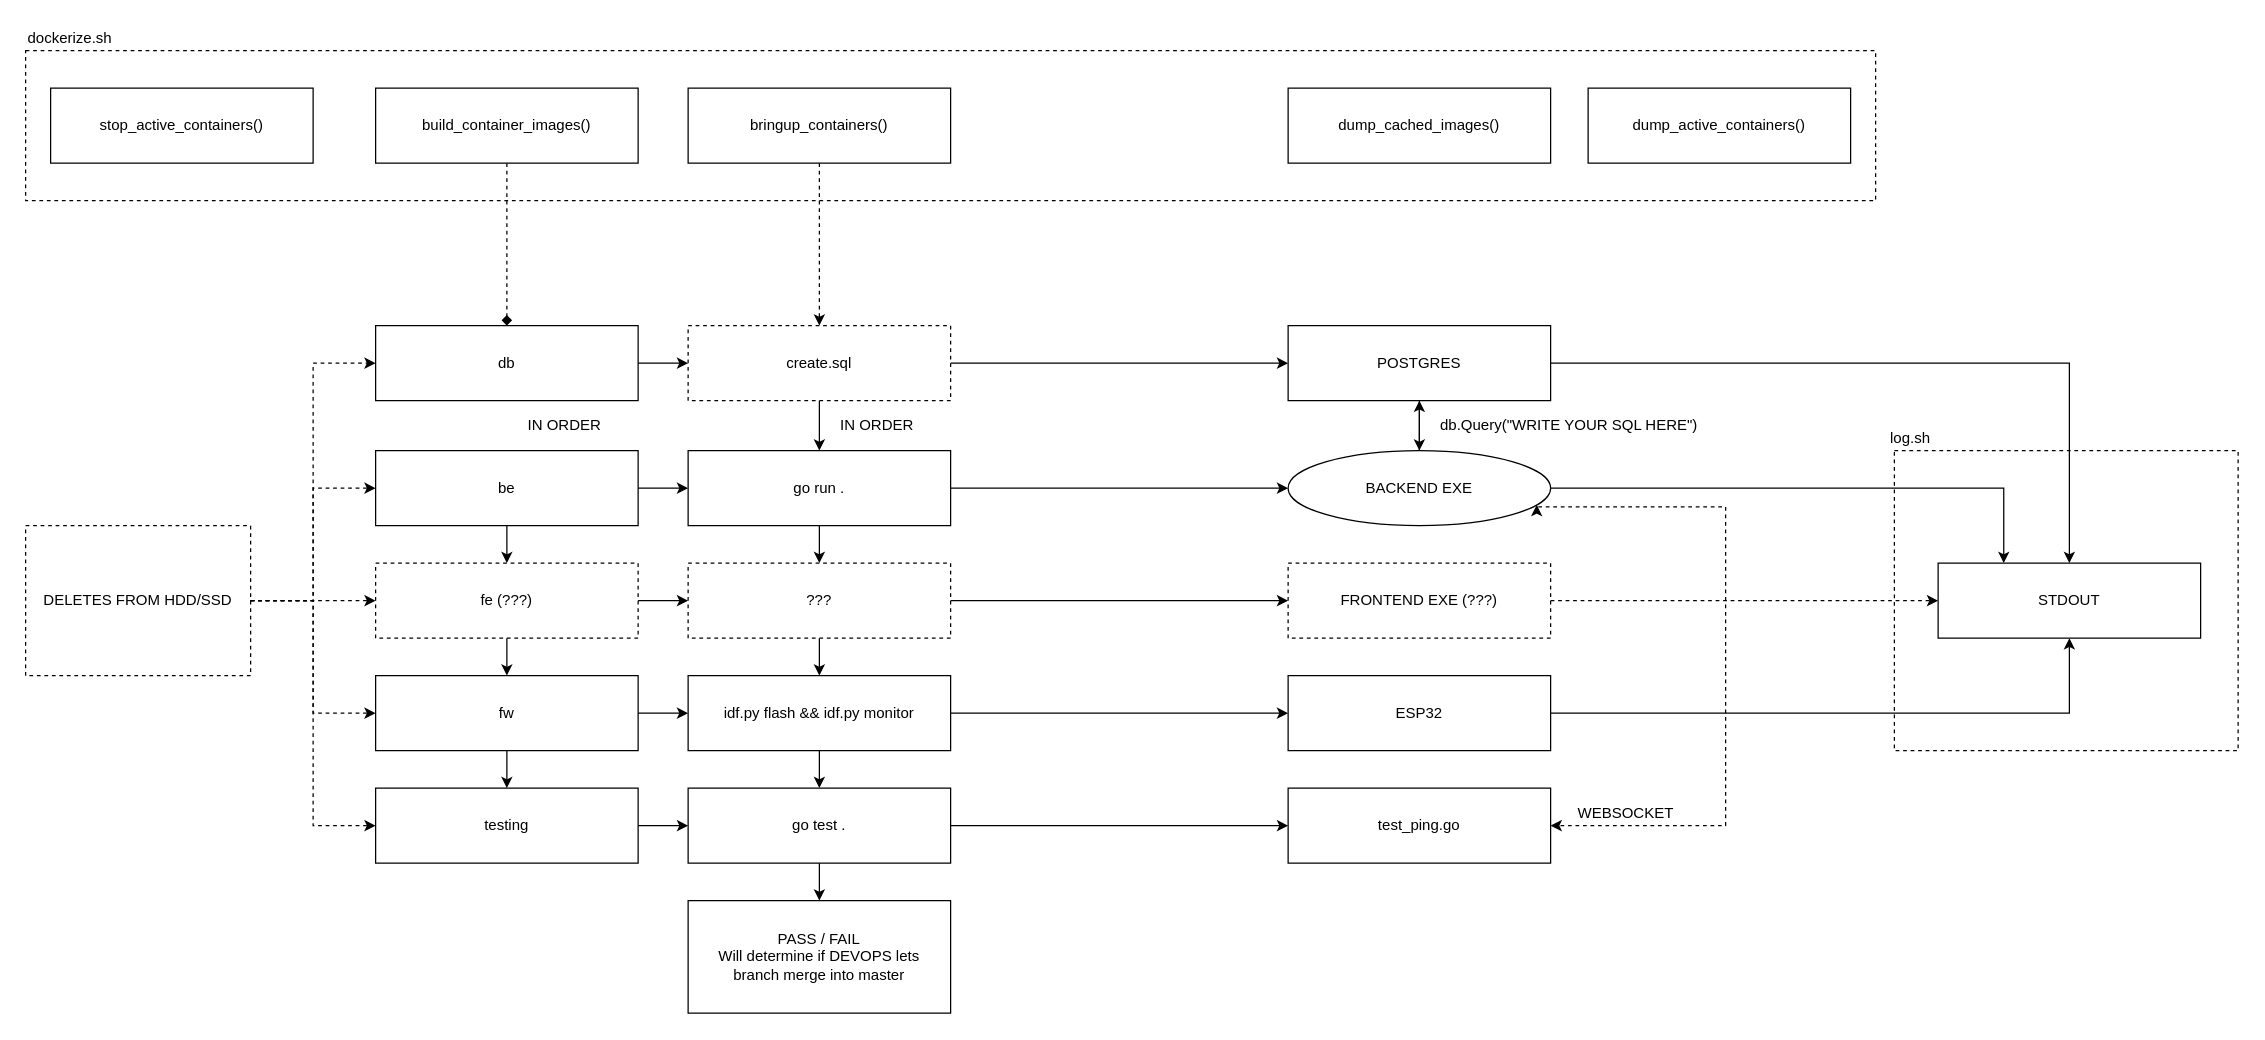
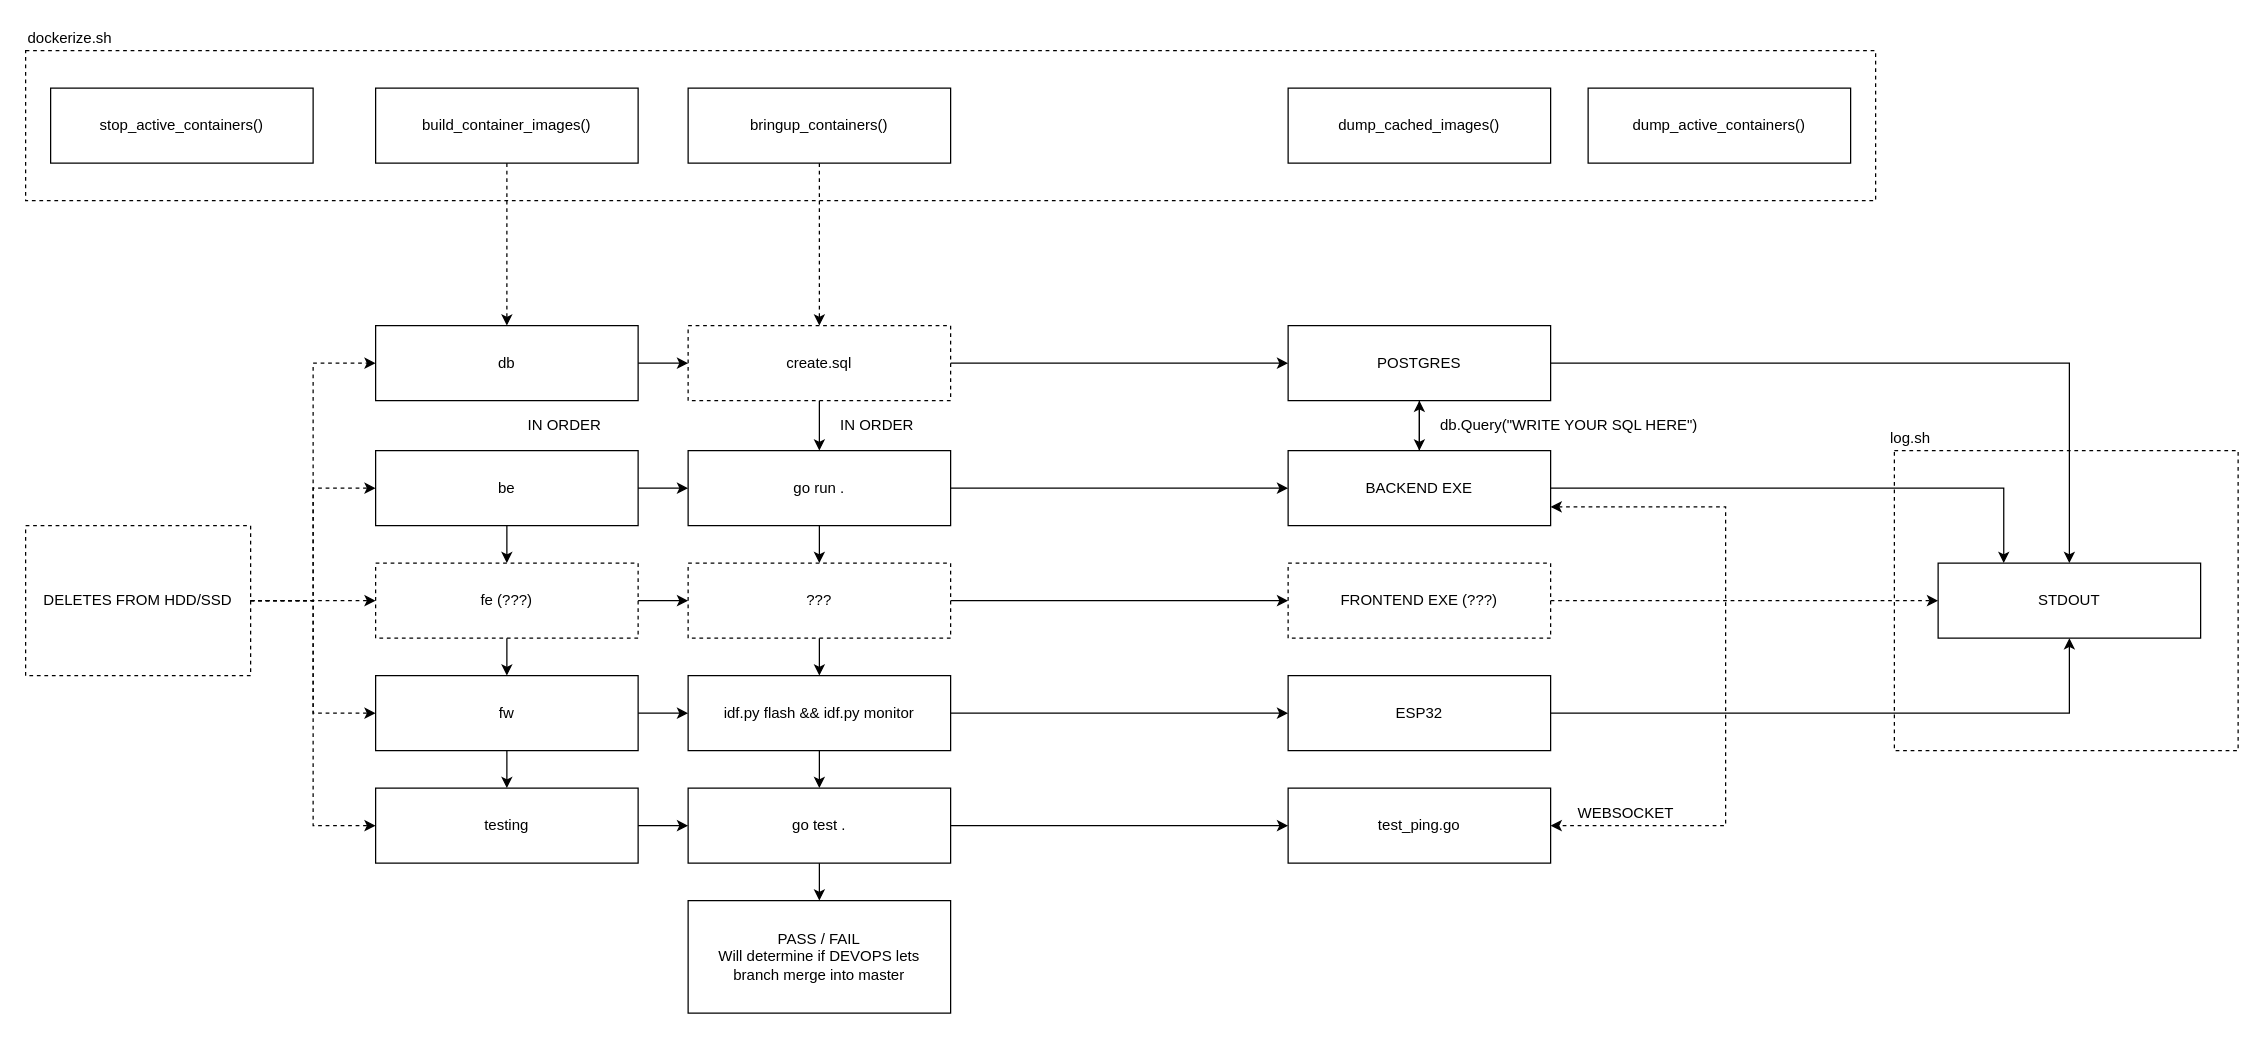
(507, 315) -> (507, 316)
(1419, 488) -> (1419, 488)
